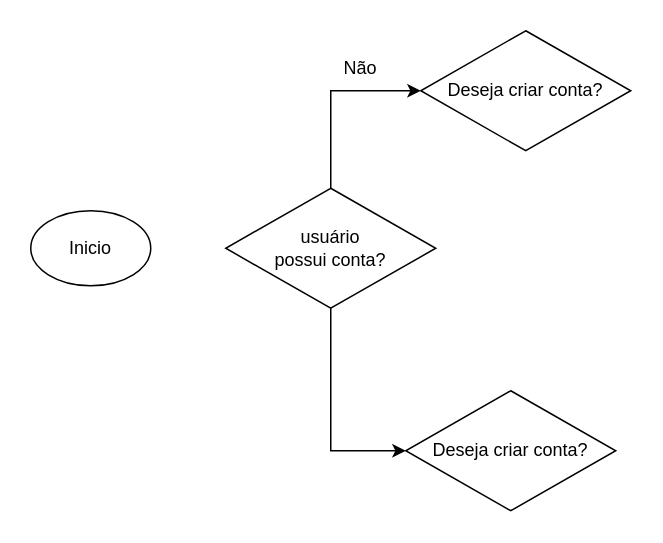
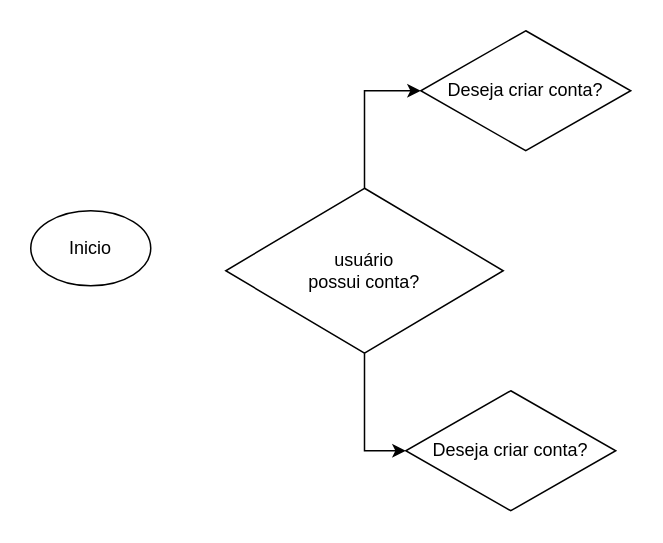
(361, 68) -> none
(331, 248) -> (365, 271)
